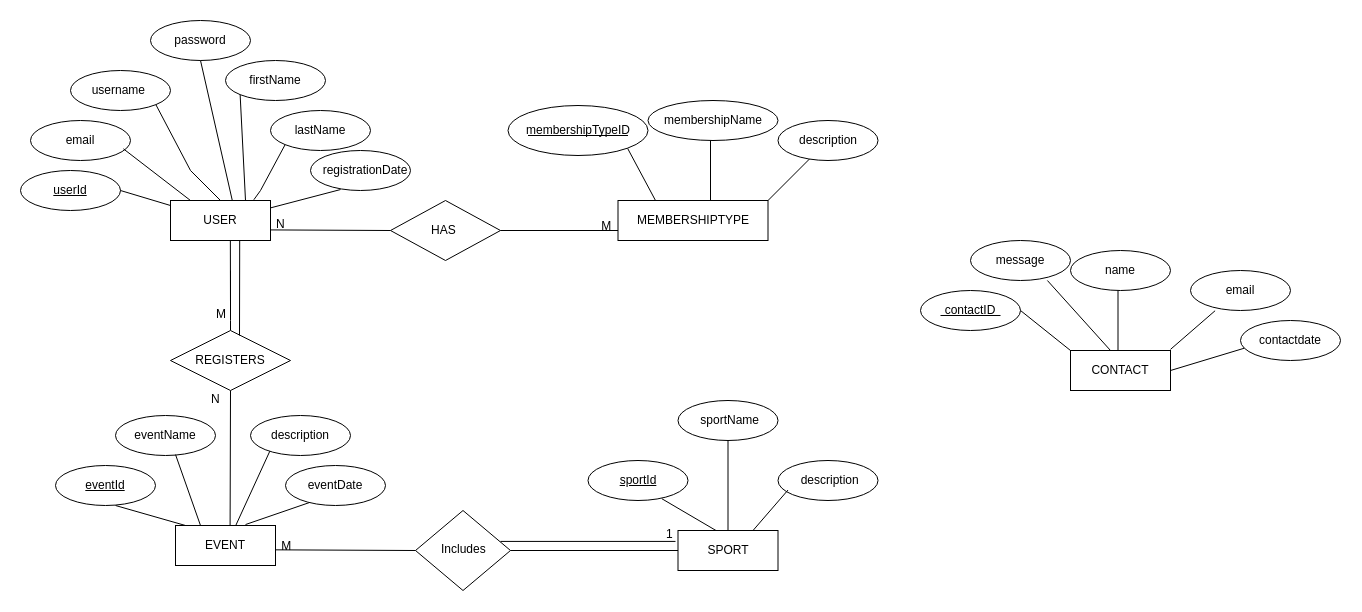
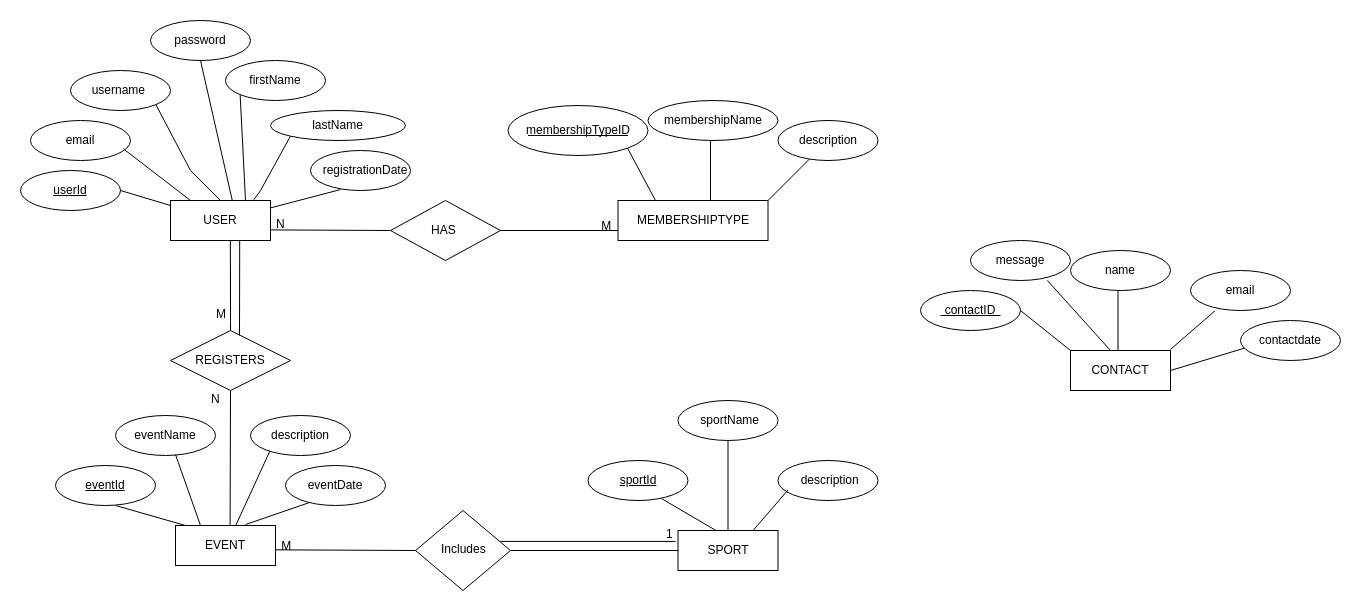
(321, 131) -> (338, 126)
